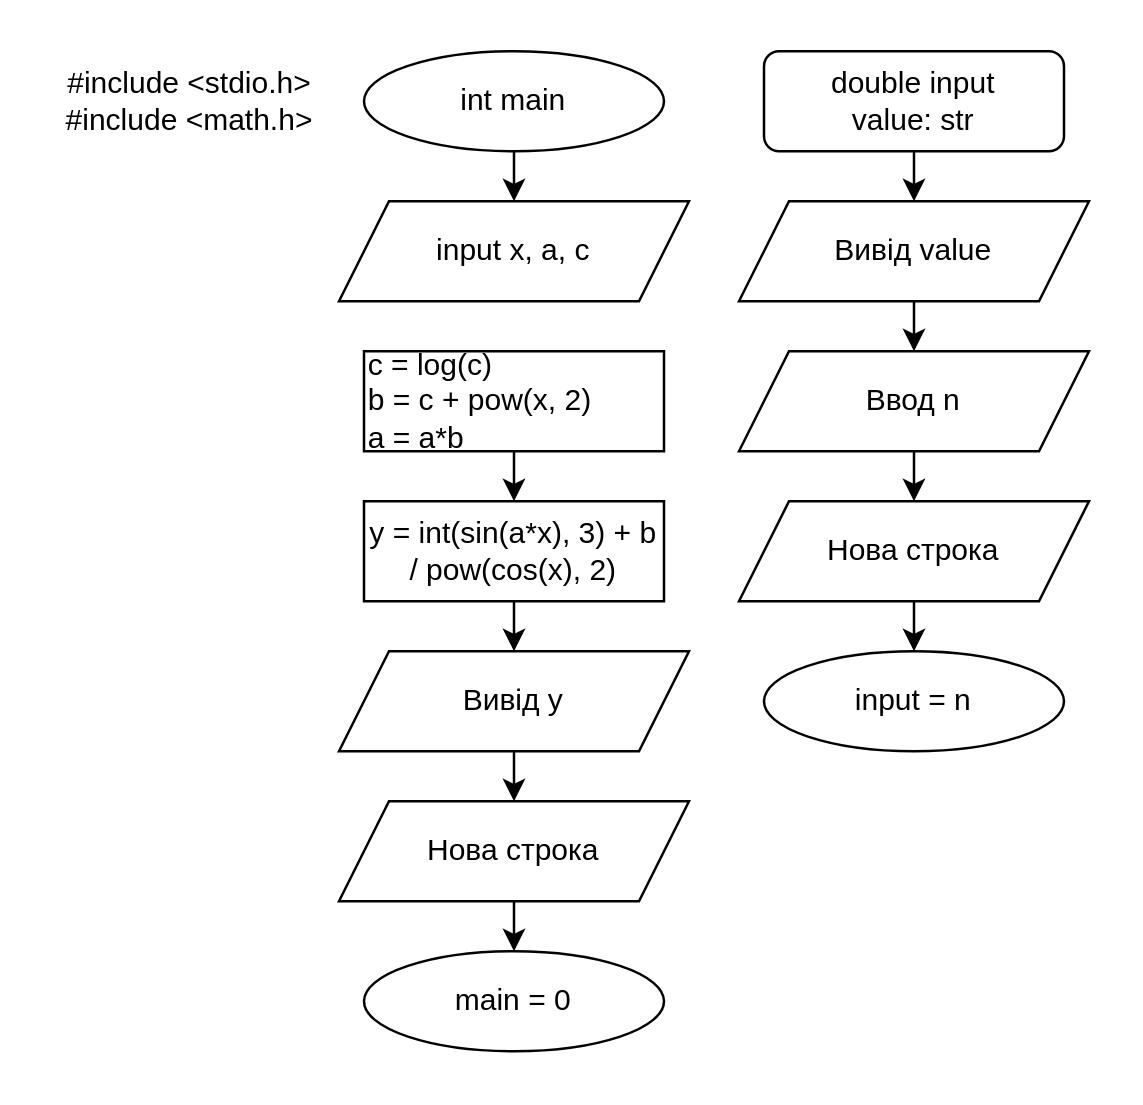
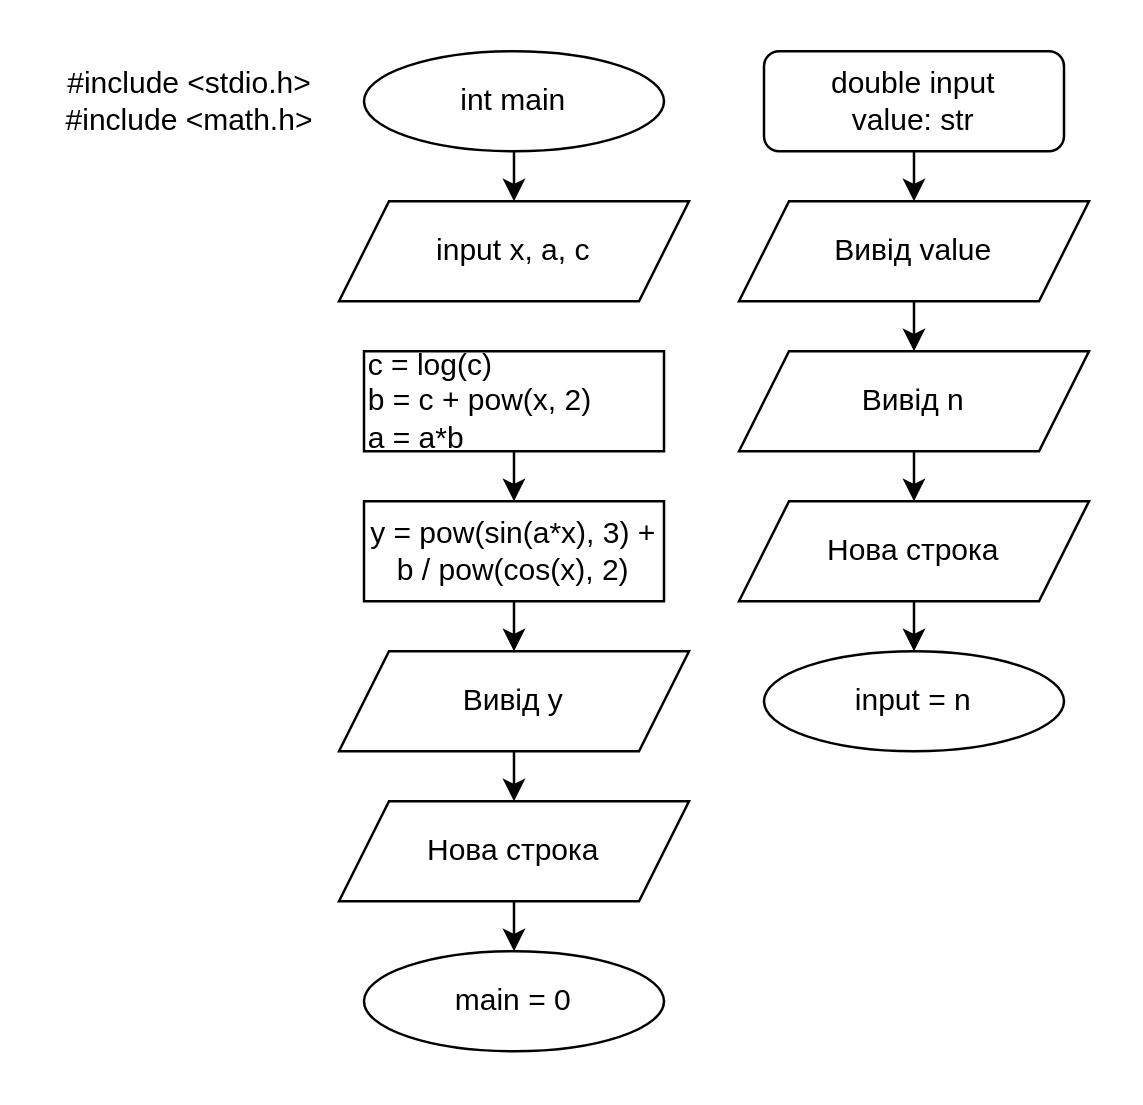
(914, 401) -> (914, 401)
(514, 551) -> (514, 551)
